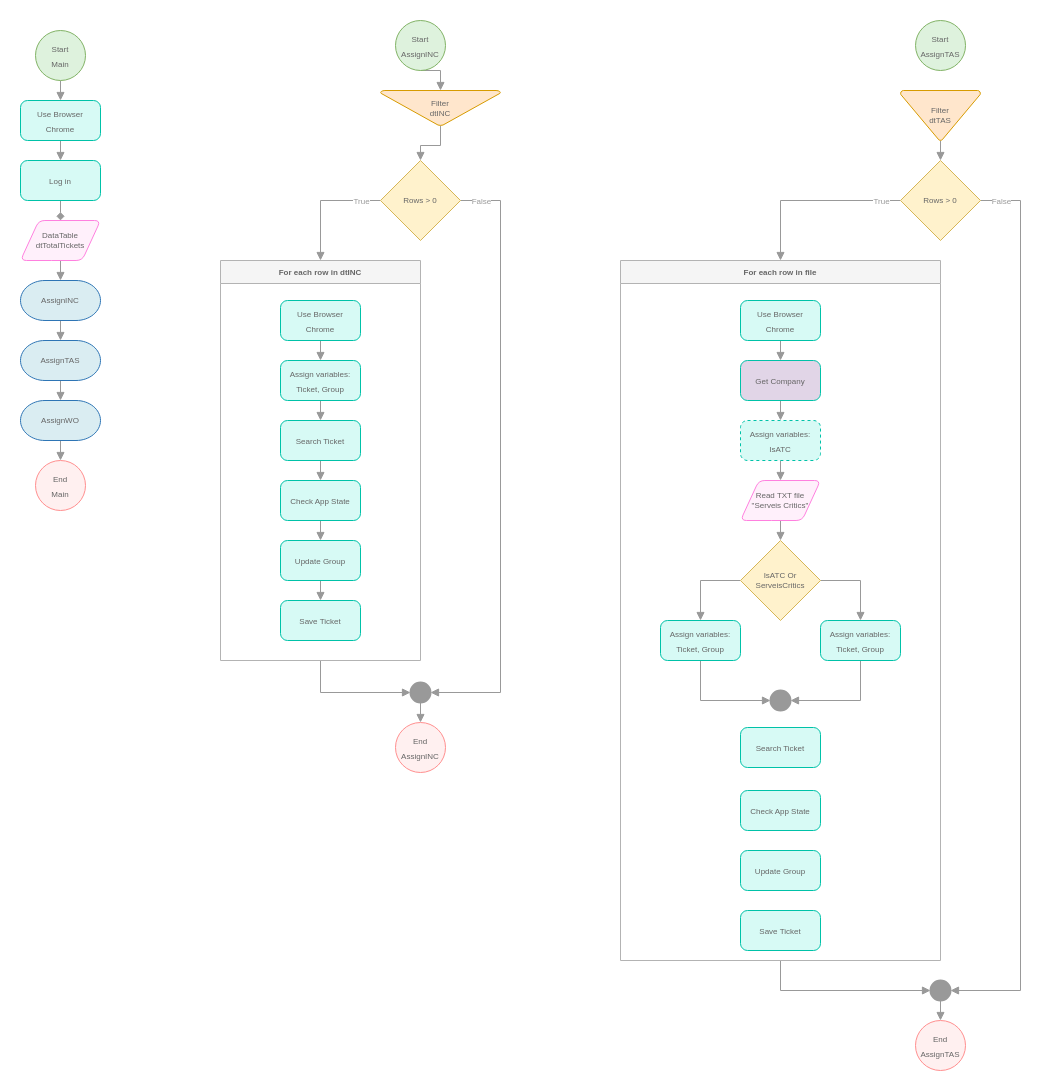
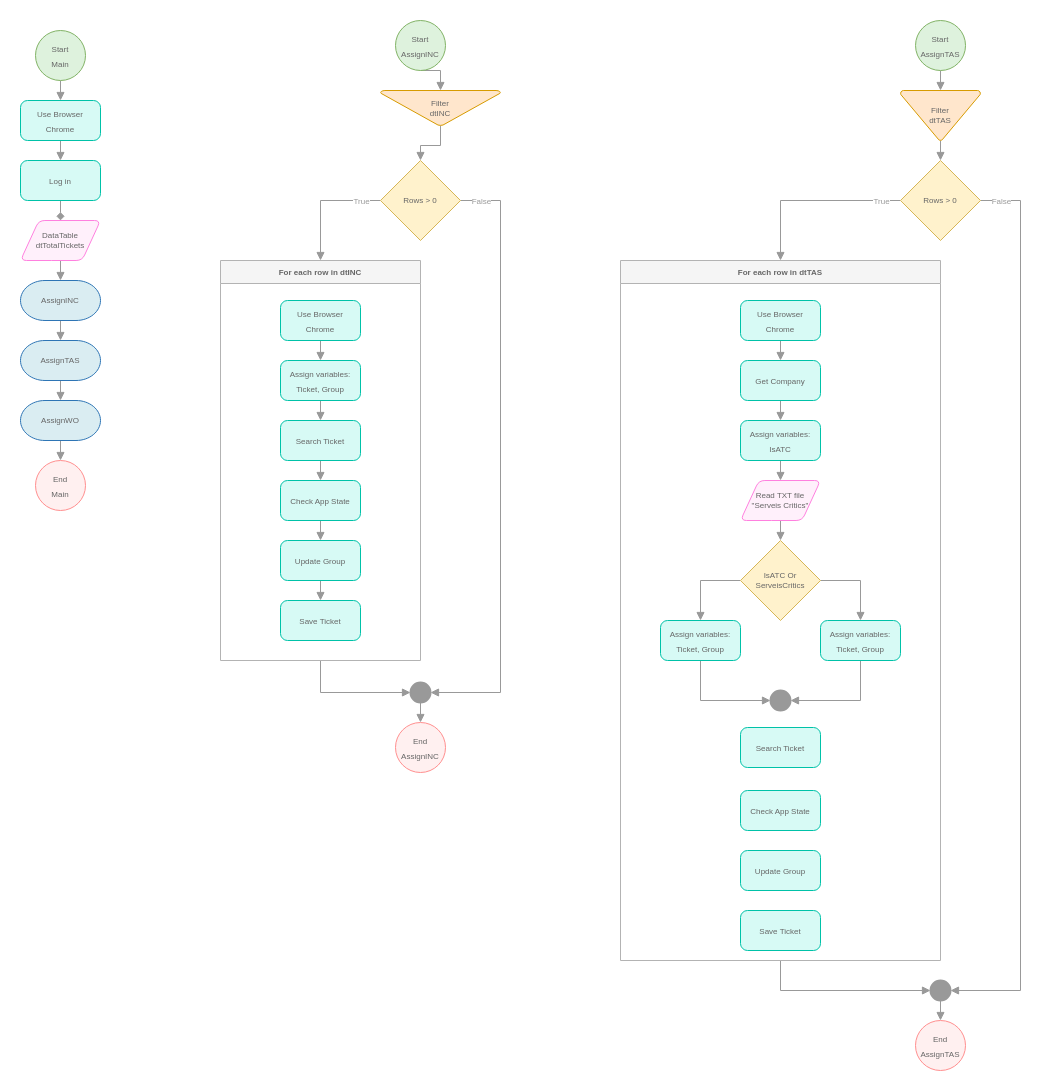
none -> (941, 76)
(780, 272) -> (780, 272)
(781, 381) -> (781, 381)
(781, 441) -> (781, 441)
